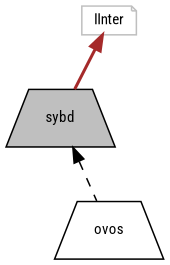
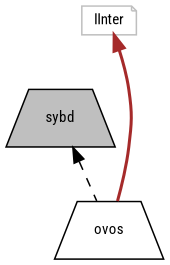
(85, 69) -> (131, 125)
